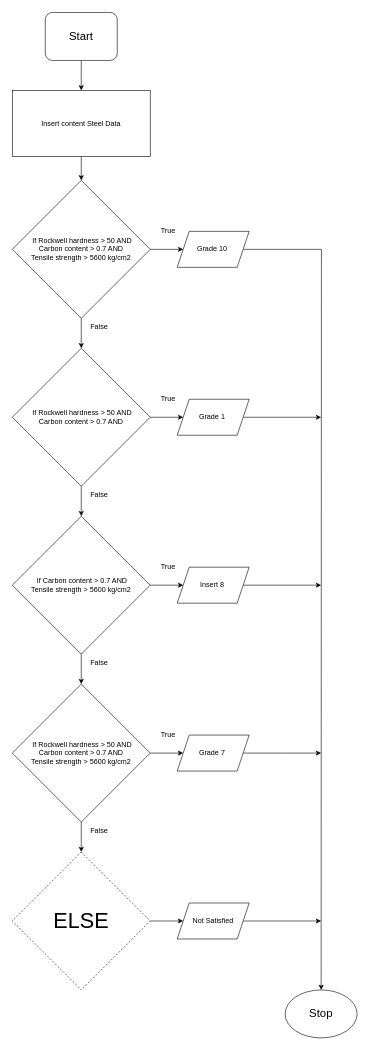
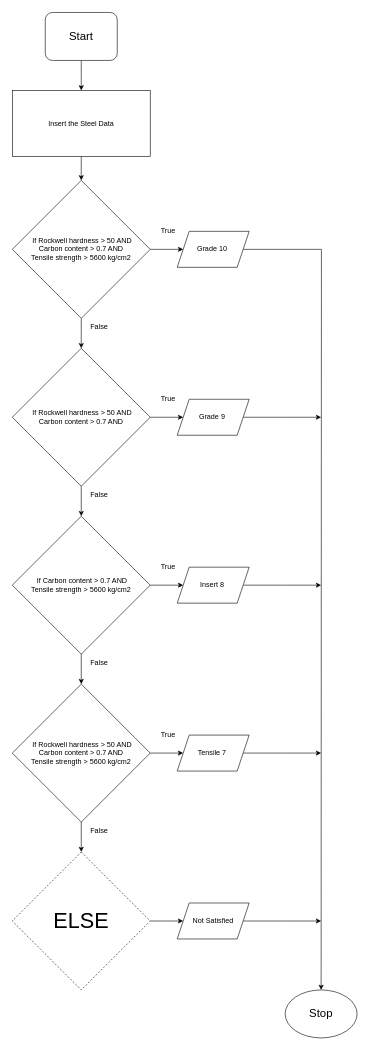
(81, 123) -> (81, 123)
(213, 417) -> (213, 417)
(213, 753) -> (213, 753)
